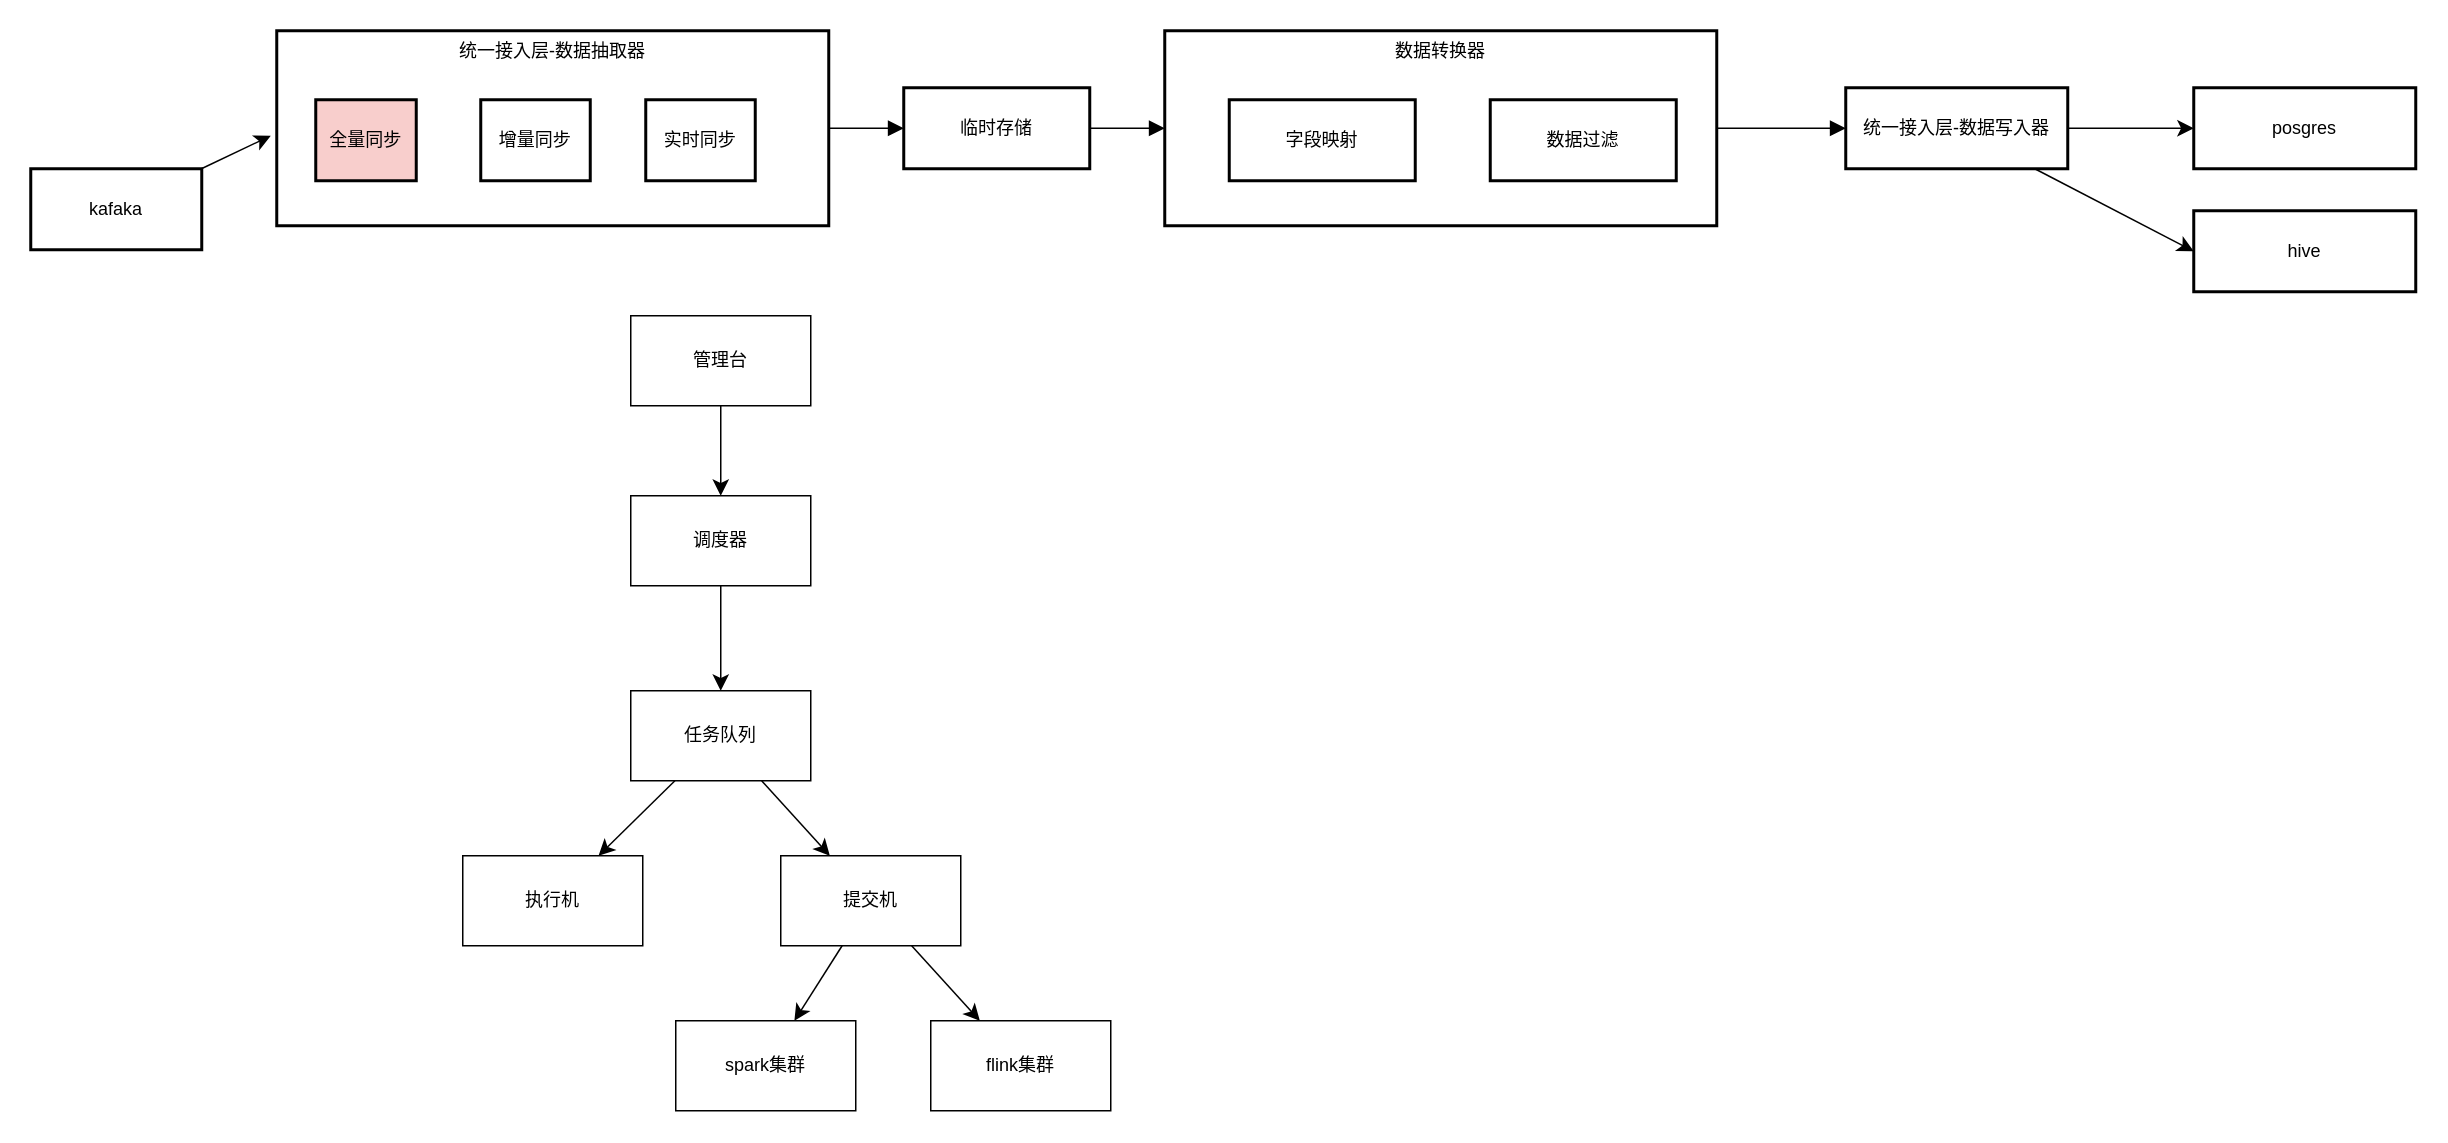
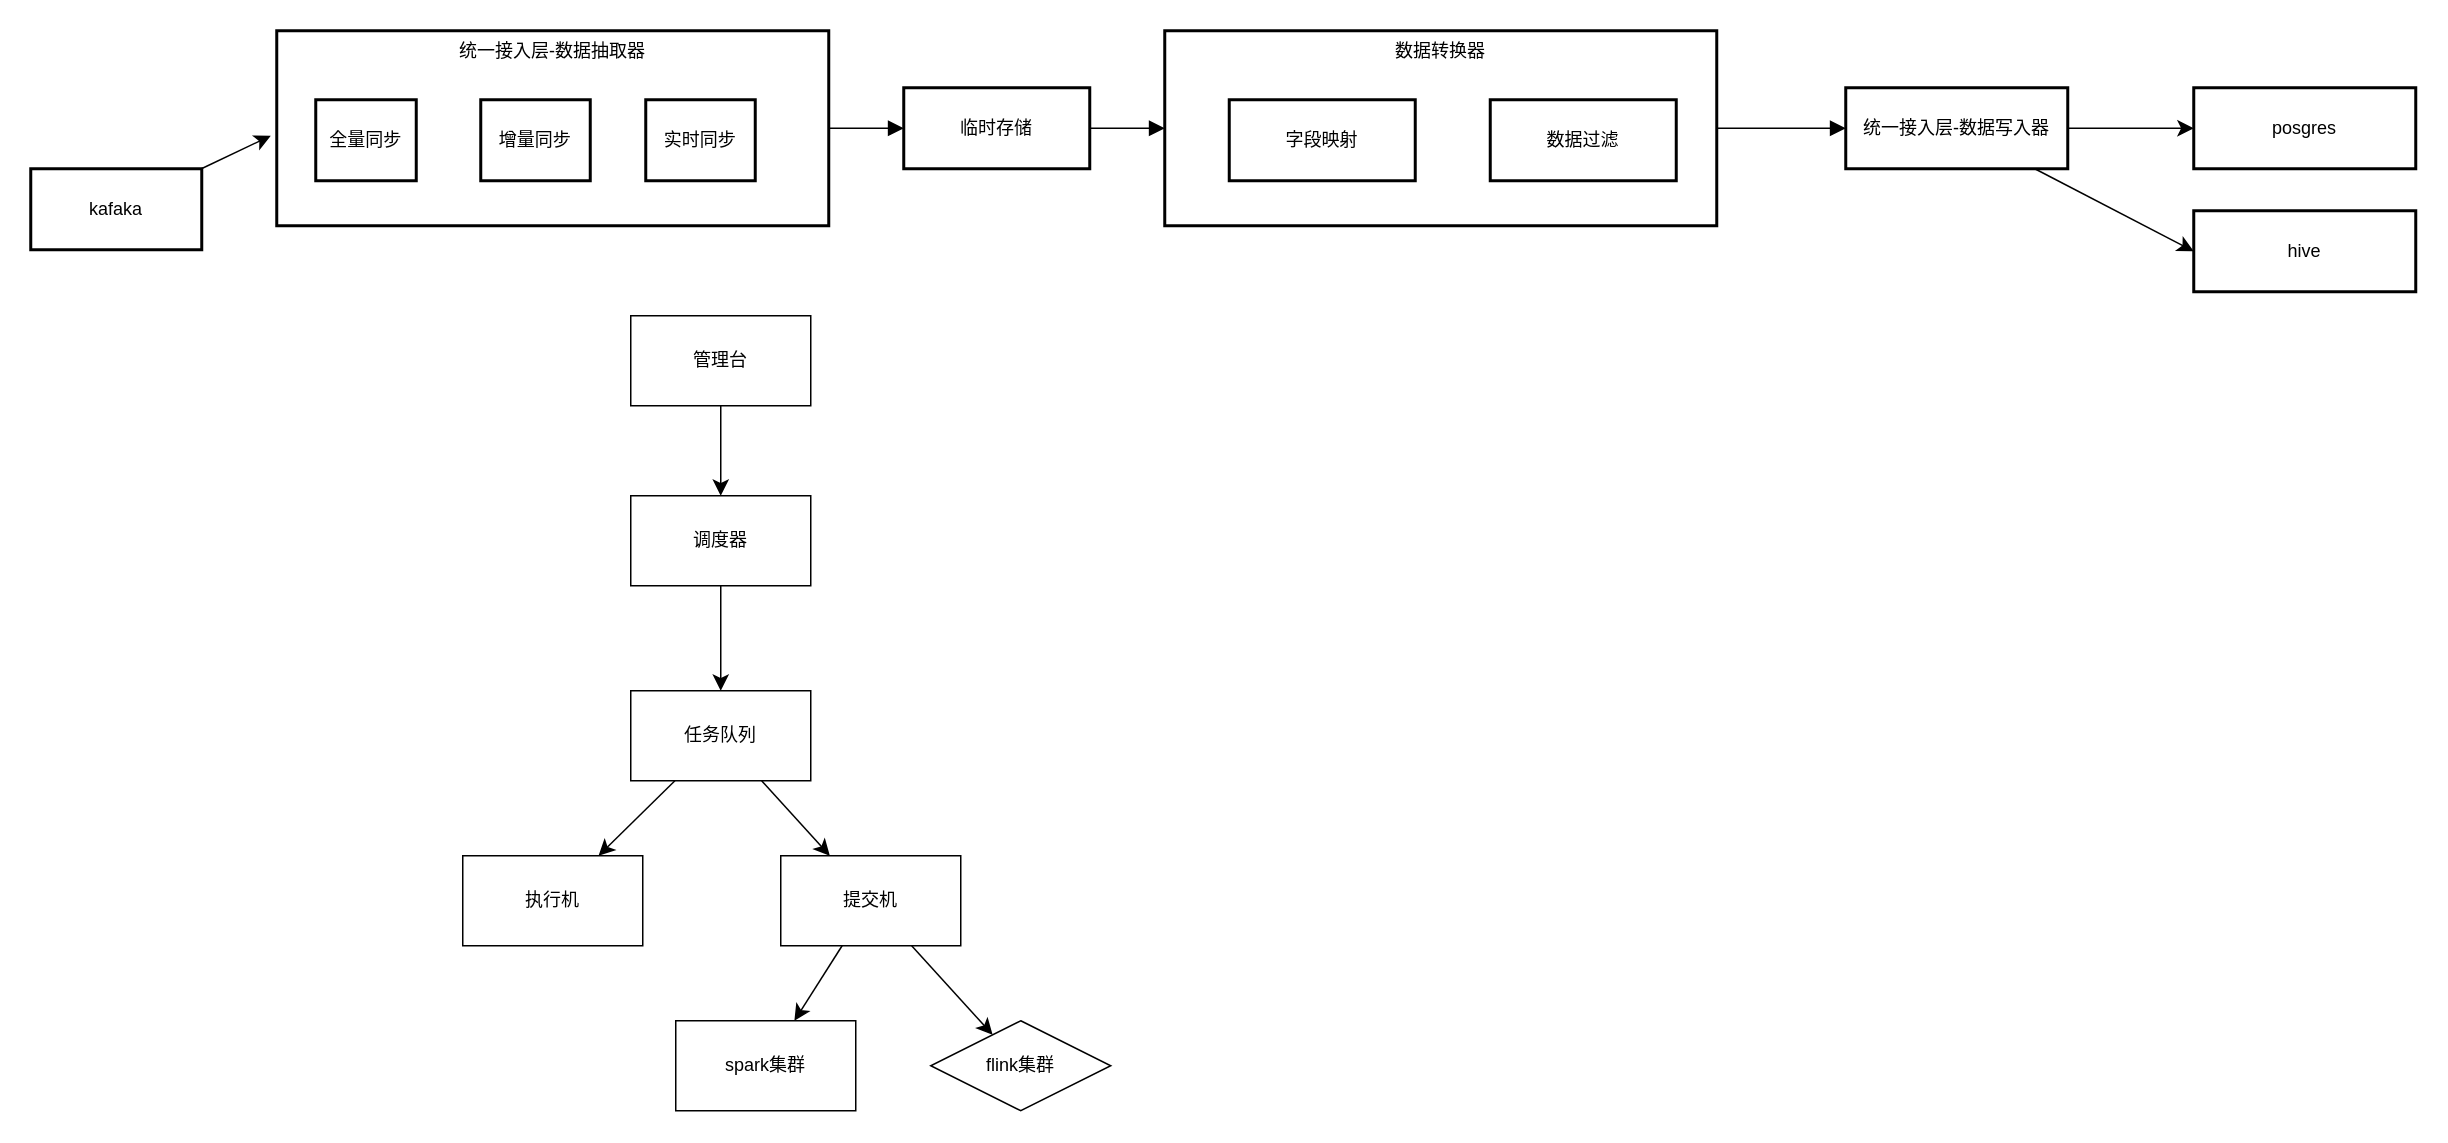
(366, 140) -> (366, 140)
(1021, 1066) -> (1021, 1066)
